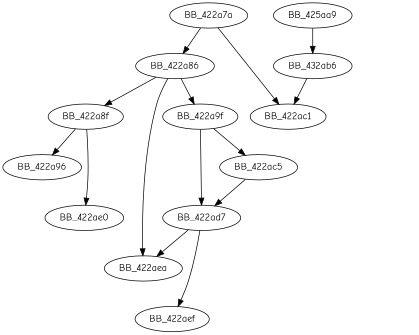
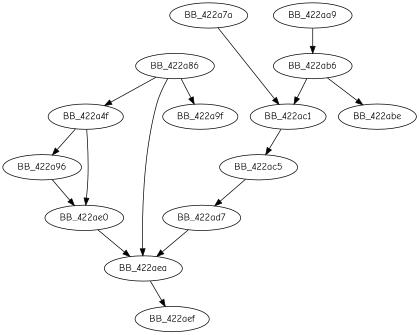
(313, 15) -> (313, 15)
(194, 38) -> none
(313, 66) -> (313, 66)
(86, 117) -> (86, 117)
none -> (377, 117)
(227, 140) -> (275, 139)
(201, 164) -> none
none -> (61, 190)
none -> (111, 241)
(193, 266) -> (156, 291)
